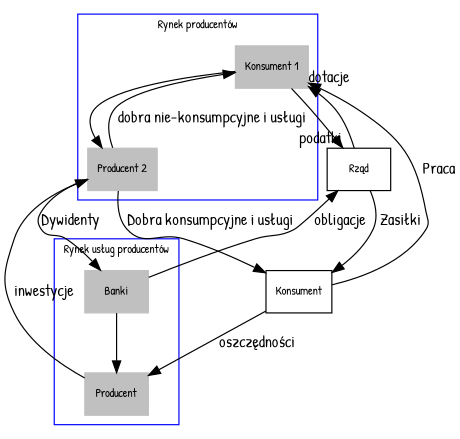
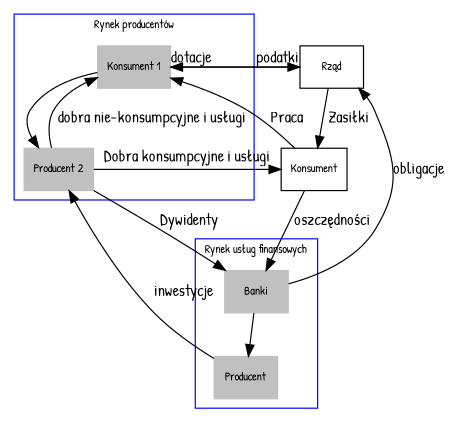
(117, 250) -> (256, 250)
(212, 340) -> (288, 225)
